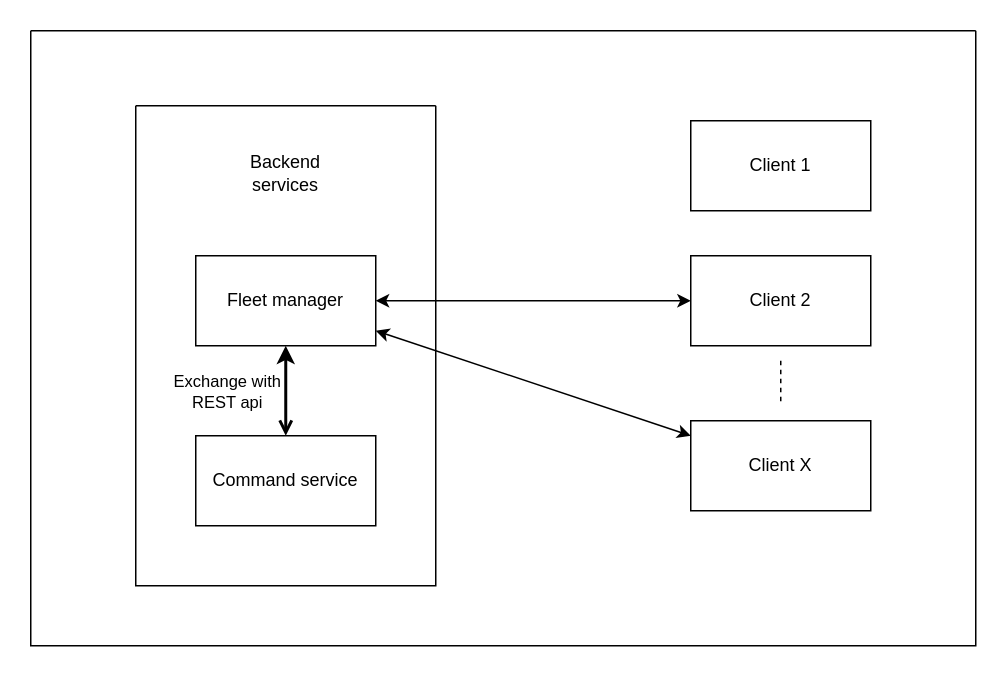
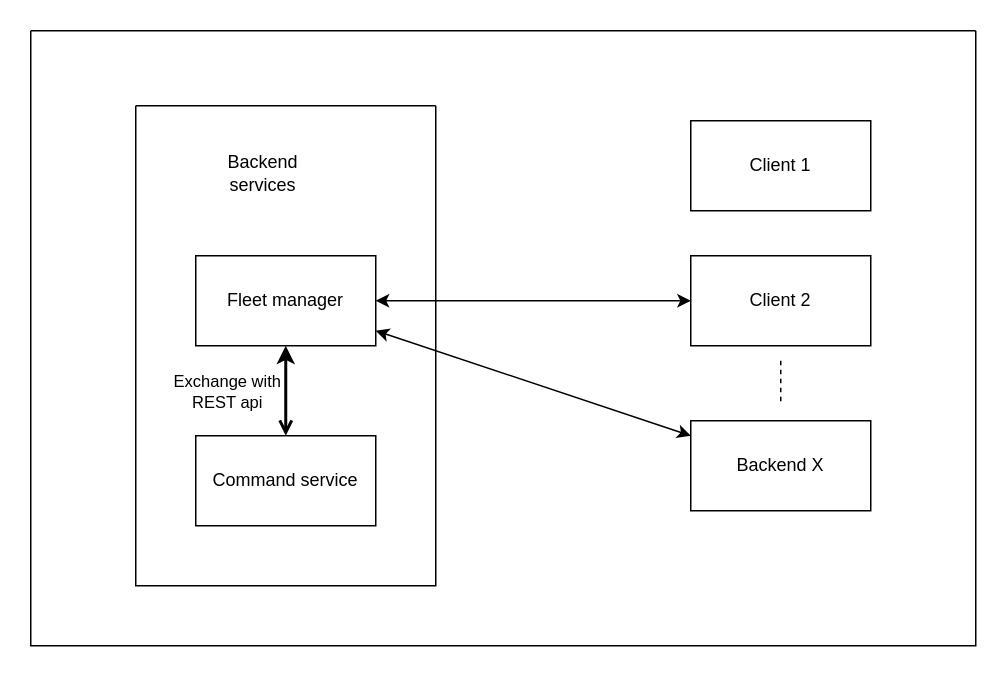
(286, 173) -> (263, 173)
(781, 466) -> (781, 466)
